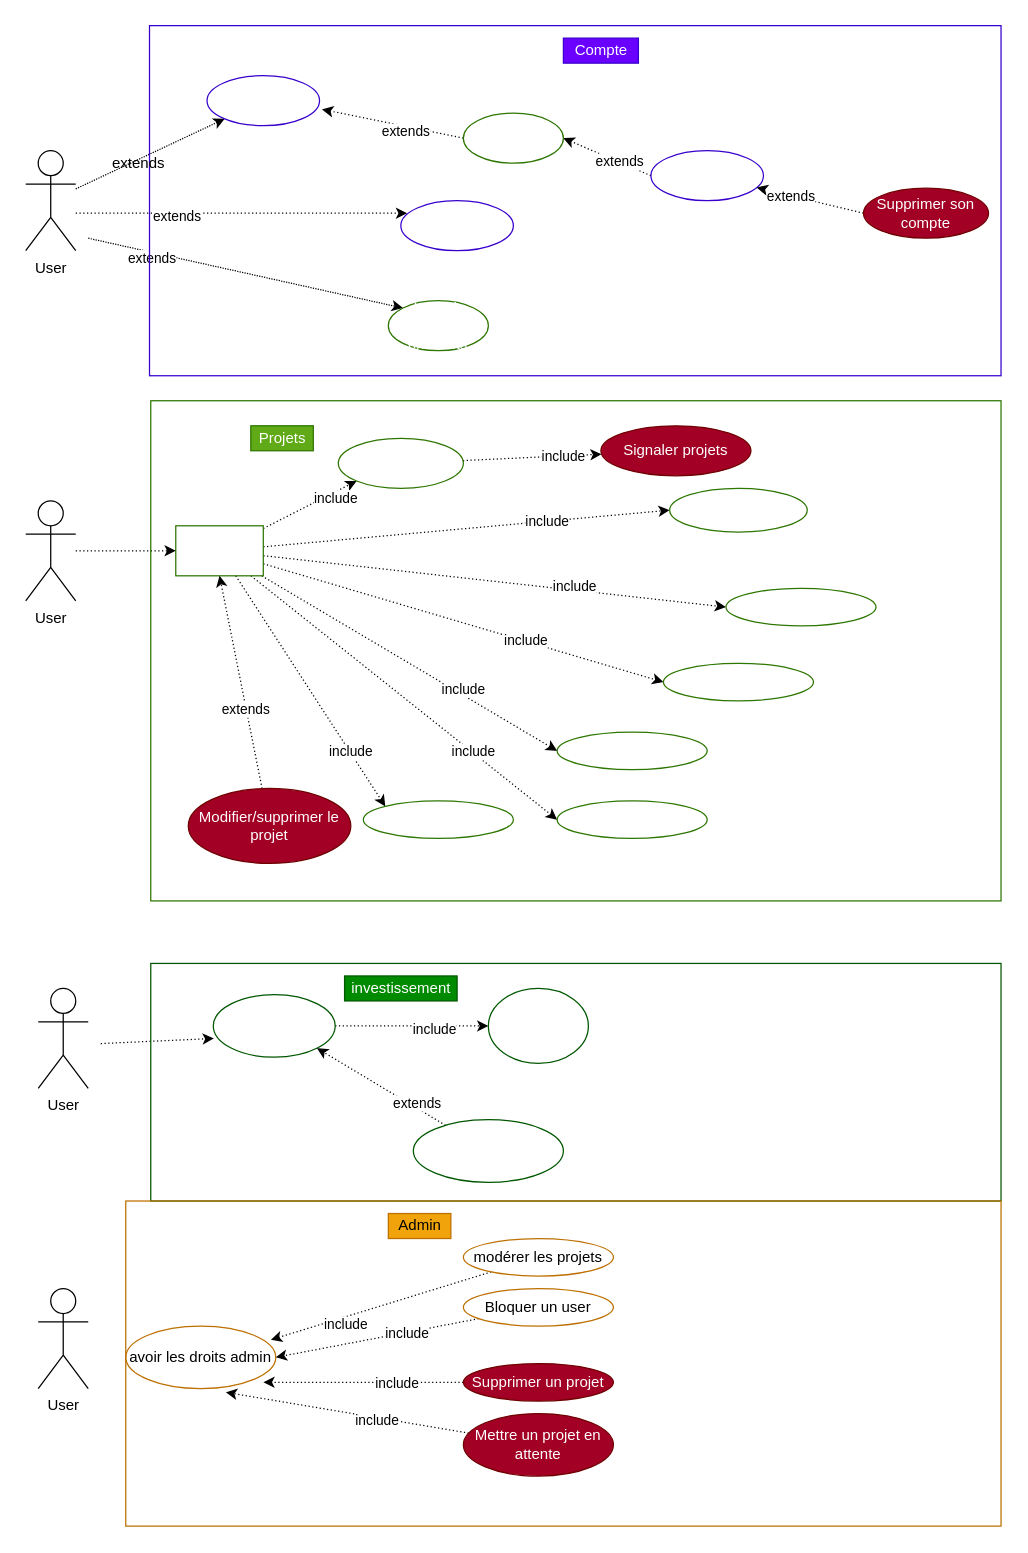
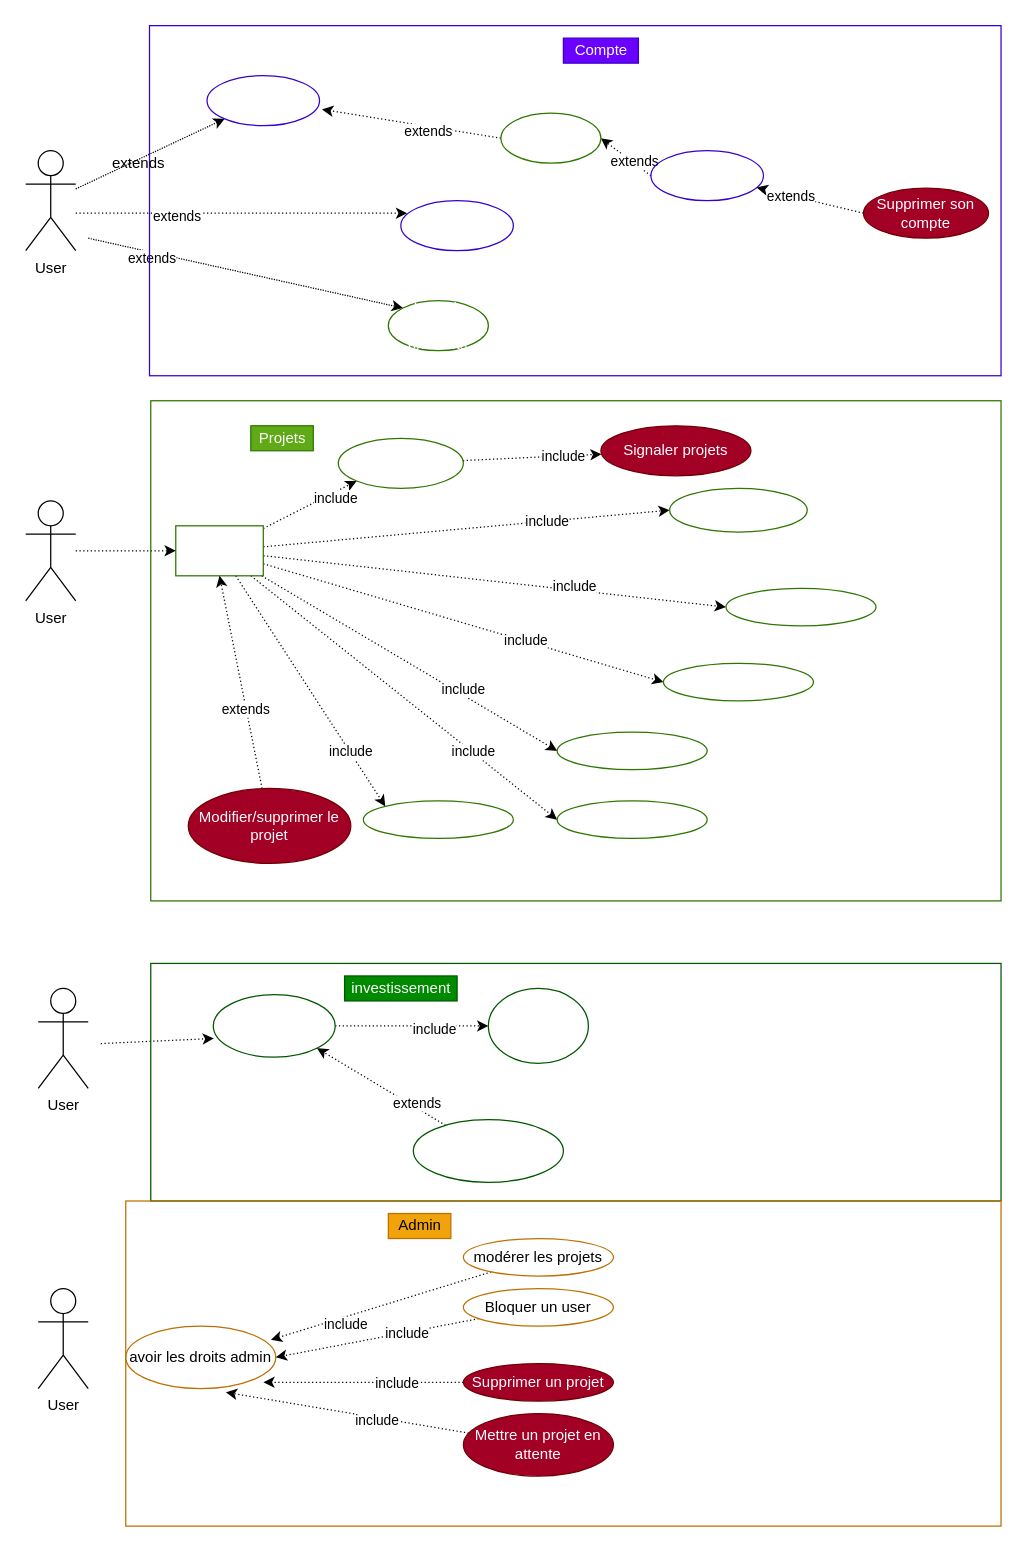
(513, 138) -> (551, 138)
